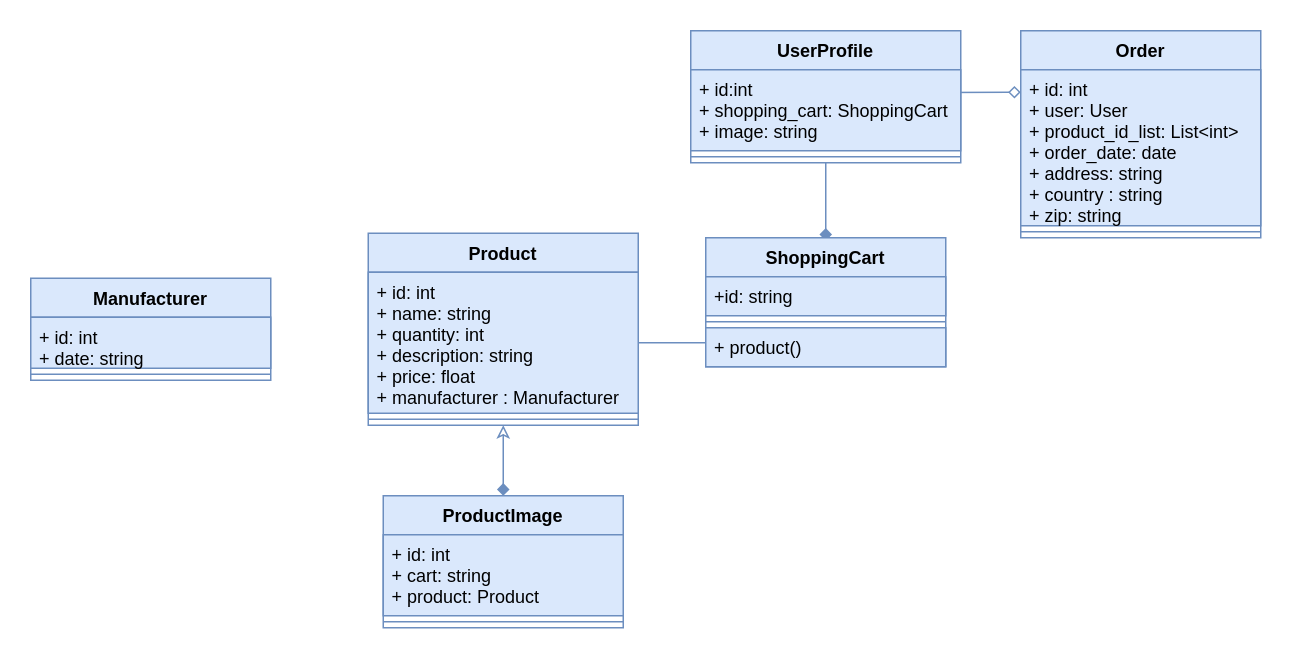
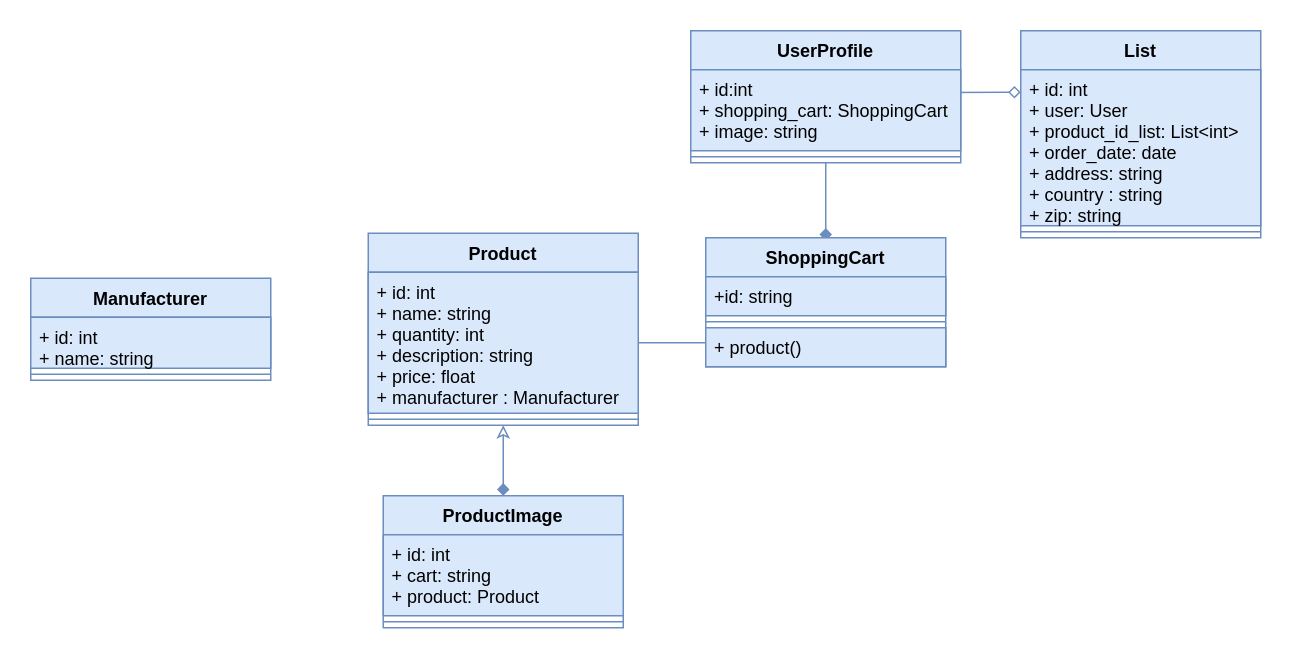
(1140, 51) -> (1140, 51)
(73, 338) -> (73, 338)
